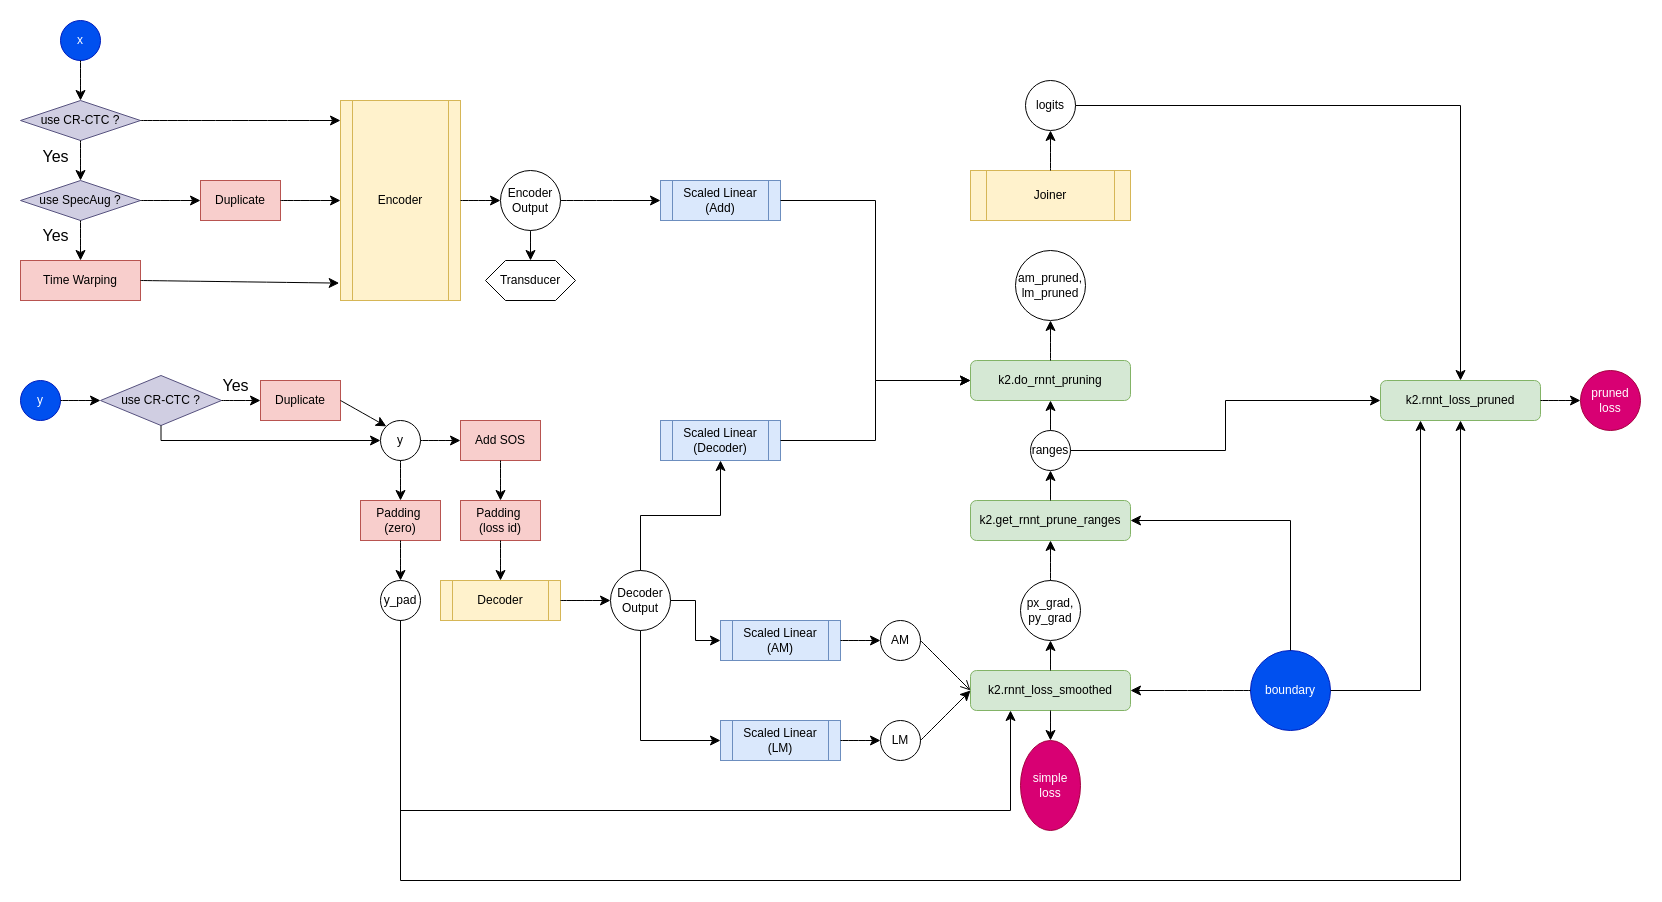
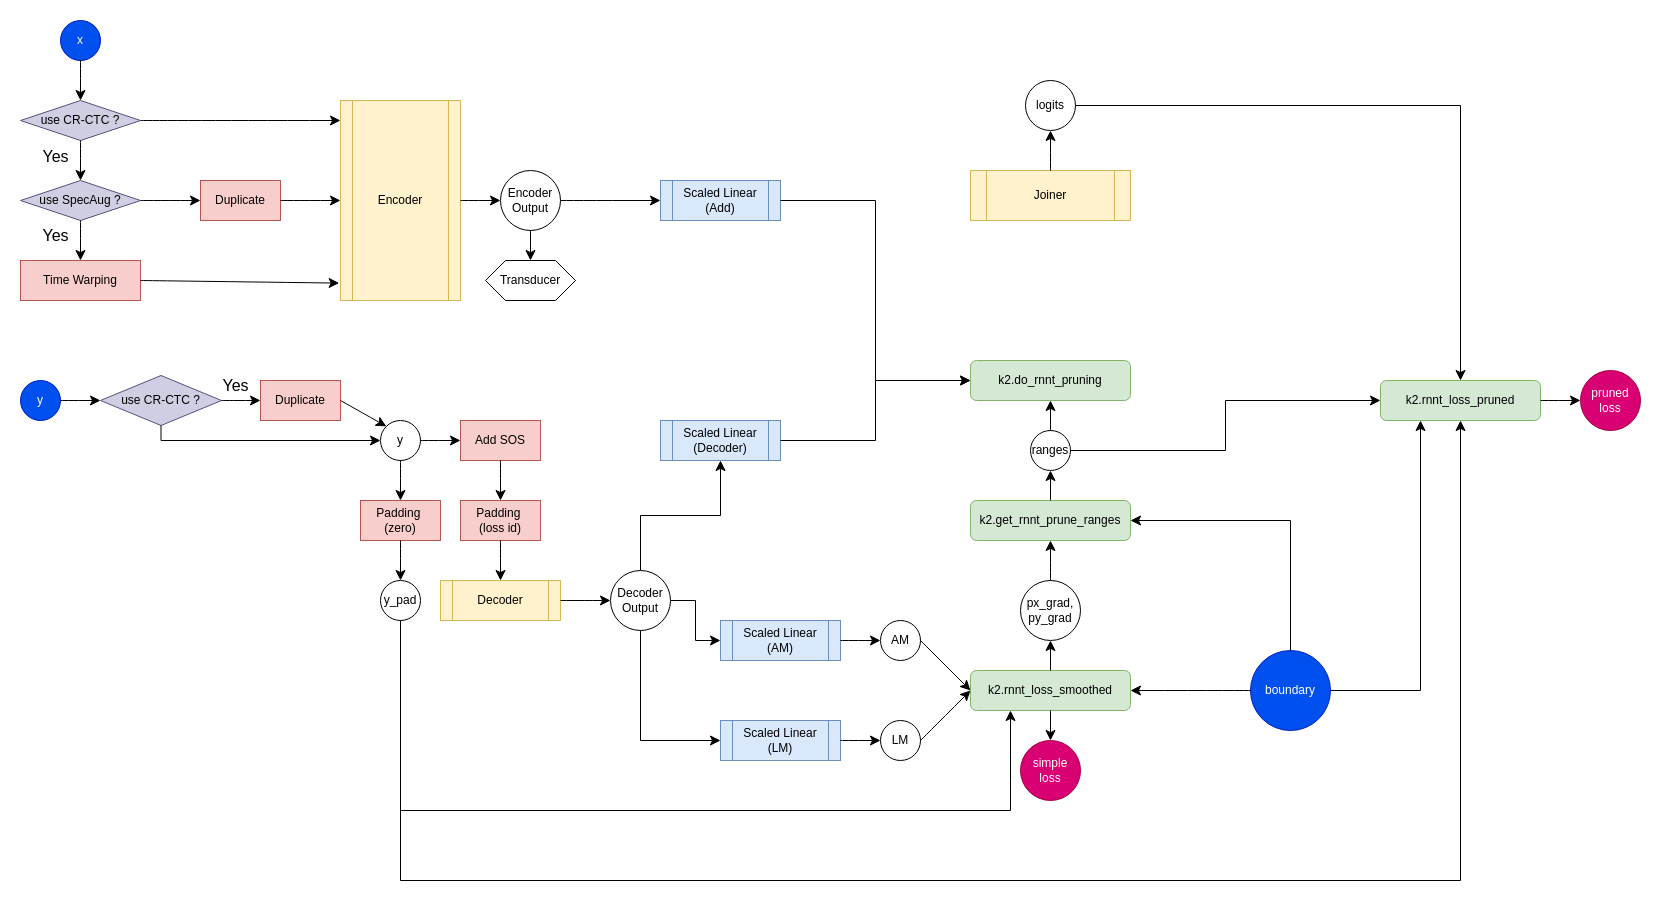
(1051, 286) -> none
(1051, 345) -> none
(965, 685) -> (963, 683)
(1051, 786) -> (1051, 771)
